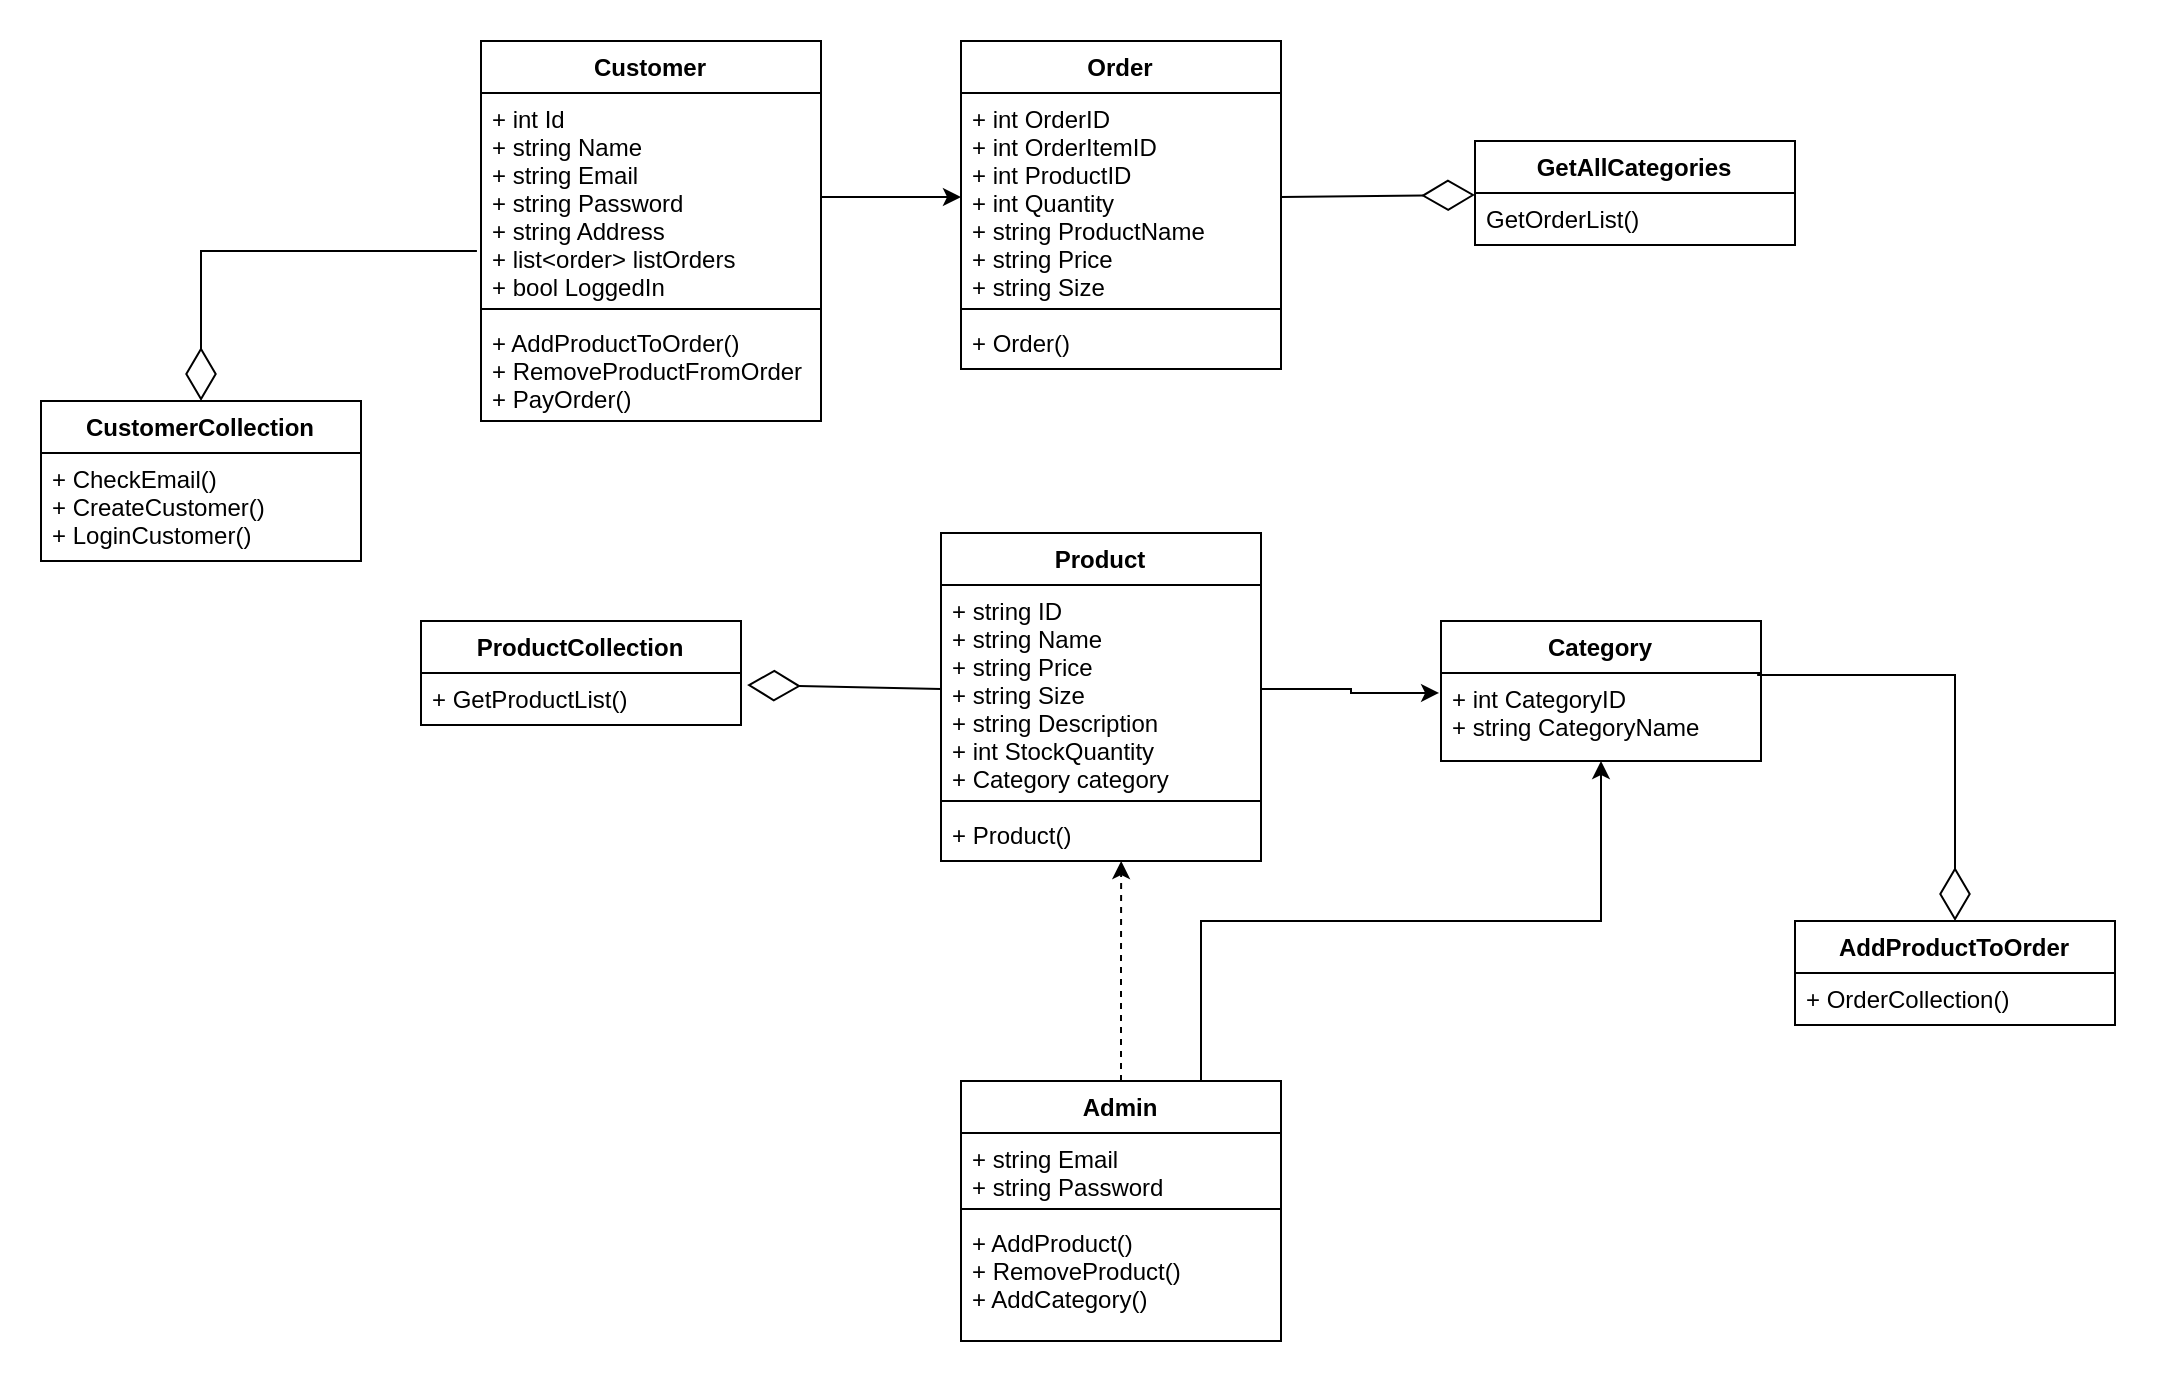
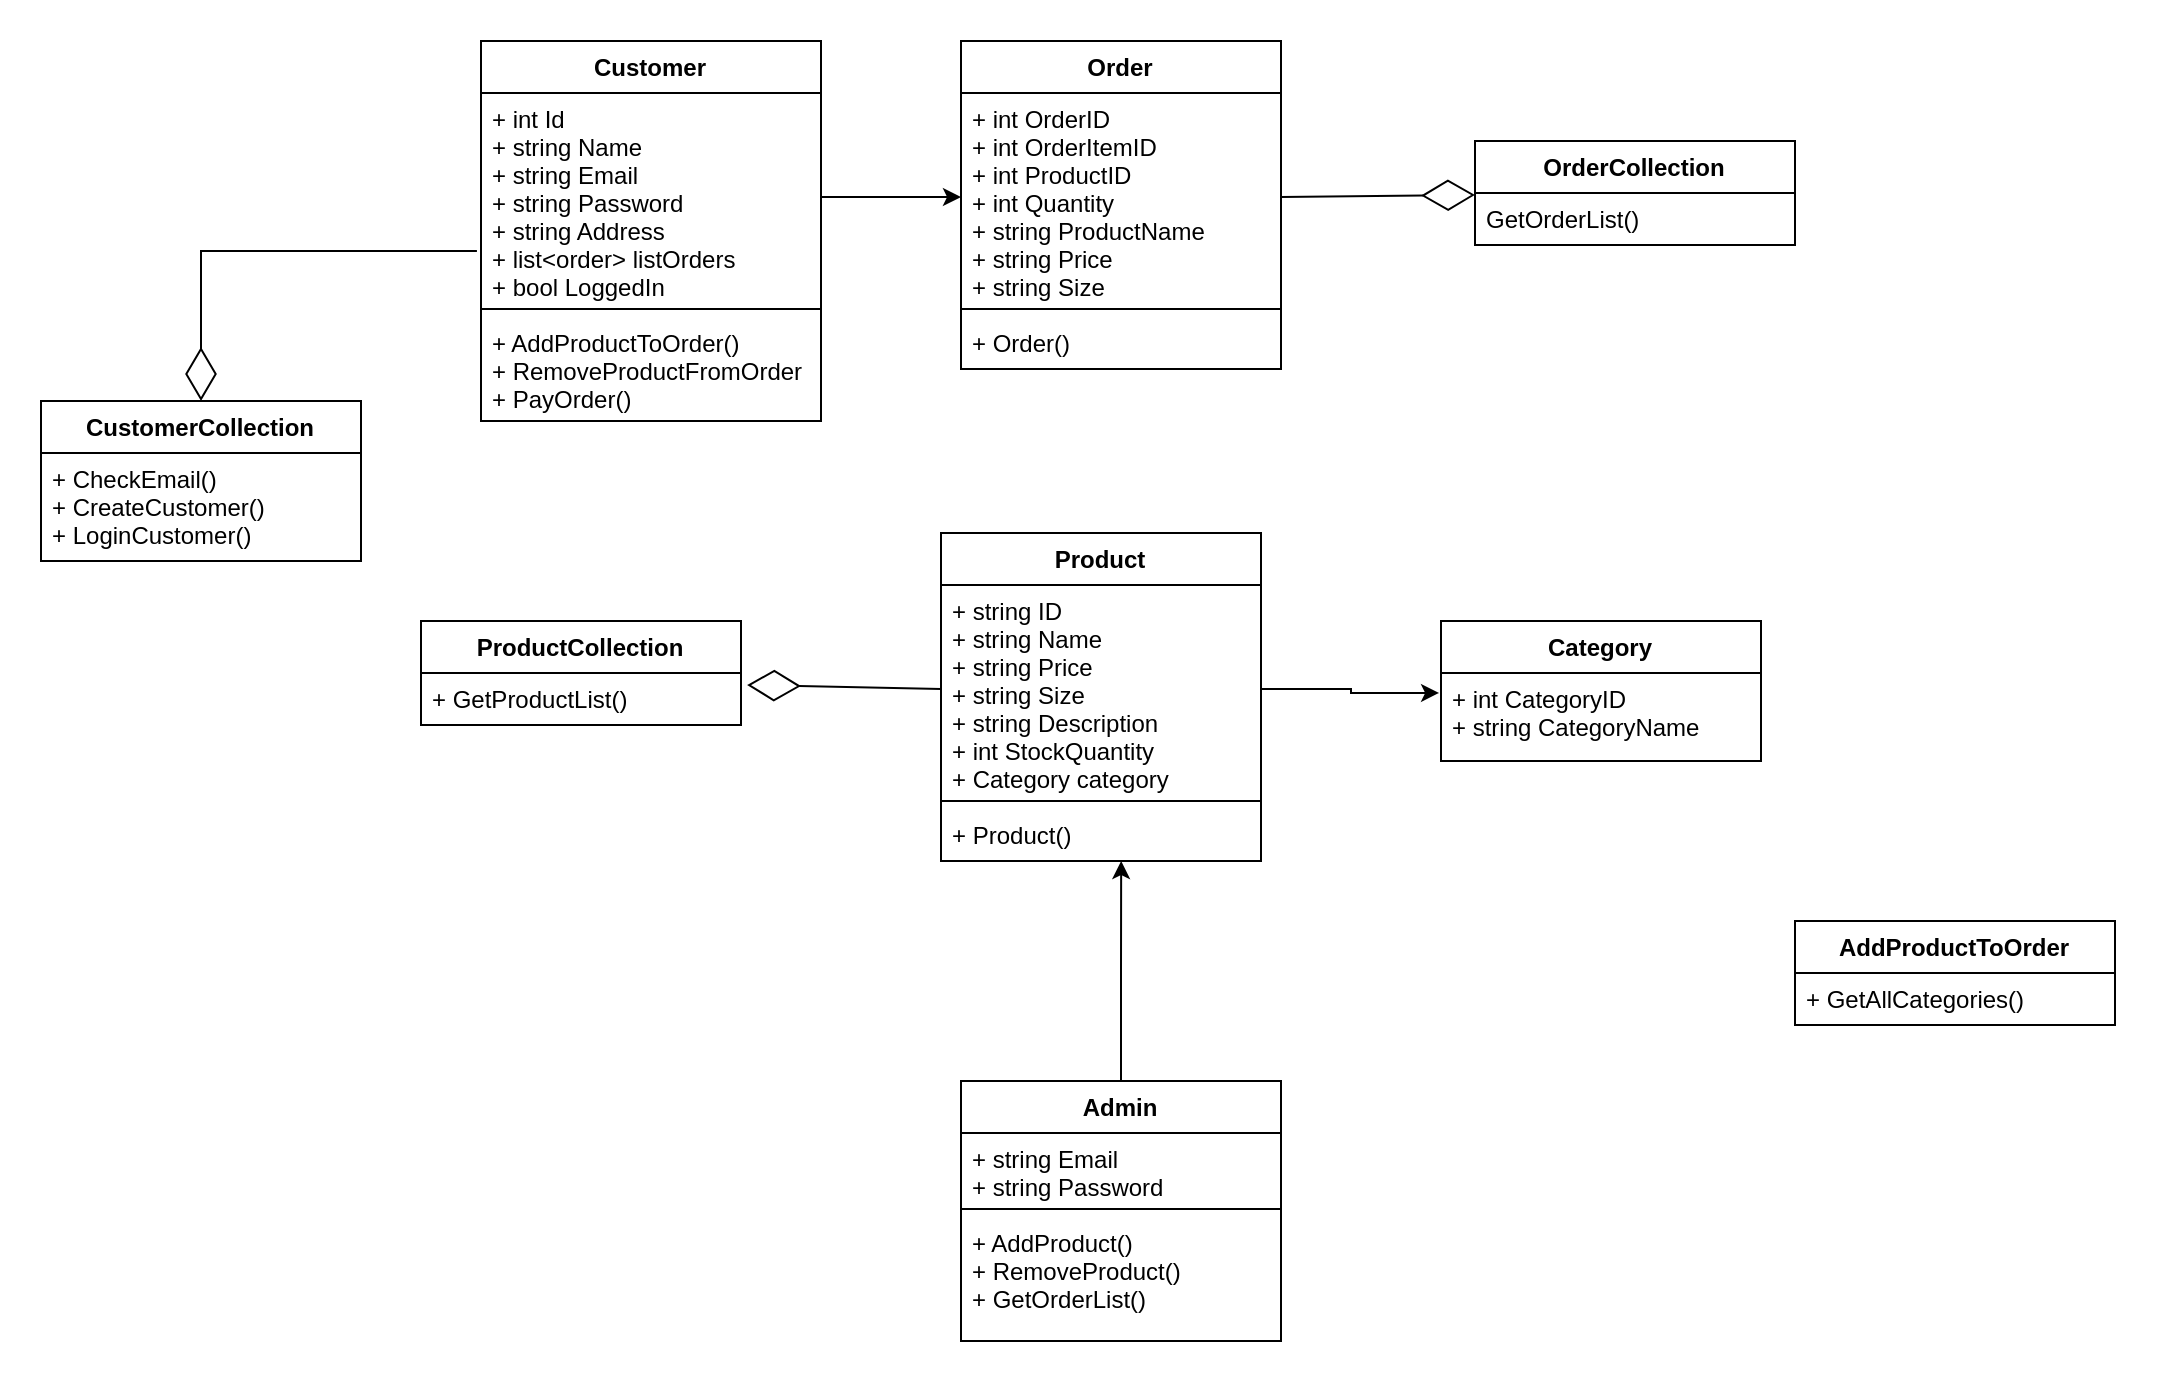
(1634, 168) -> (1634, 168)
(1953, 675) -> none
(1394, 921) -> none
(1121, 976) -> (1121, 976)
(1921, 1000) -> (1928, 1000)
(1063, 1244) -> (1063, 1244)
